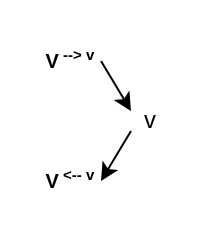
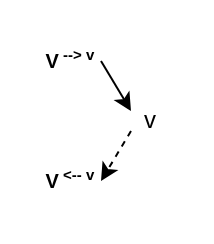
(118, 152) -> (118, 152)
